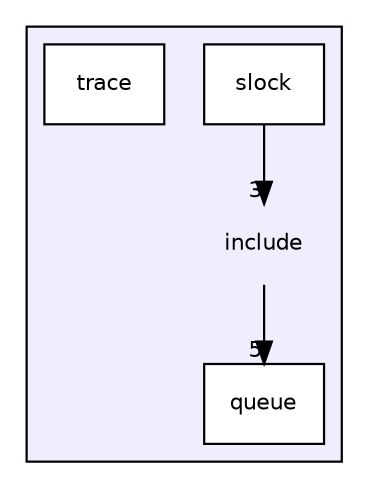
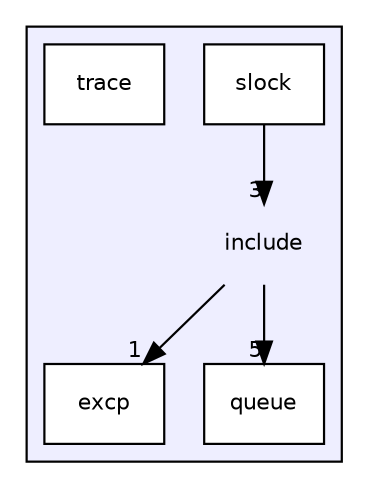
none -> (104, 404)
